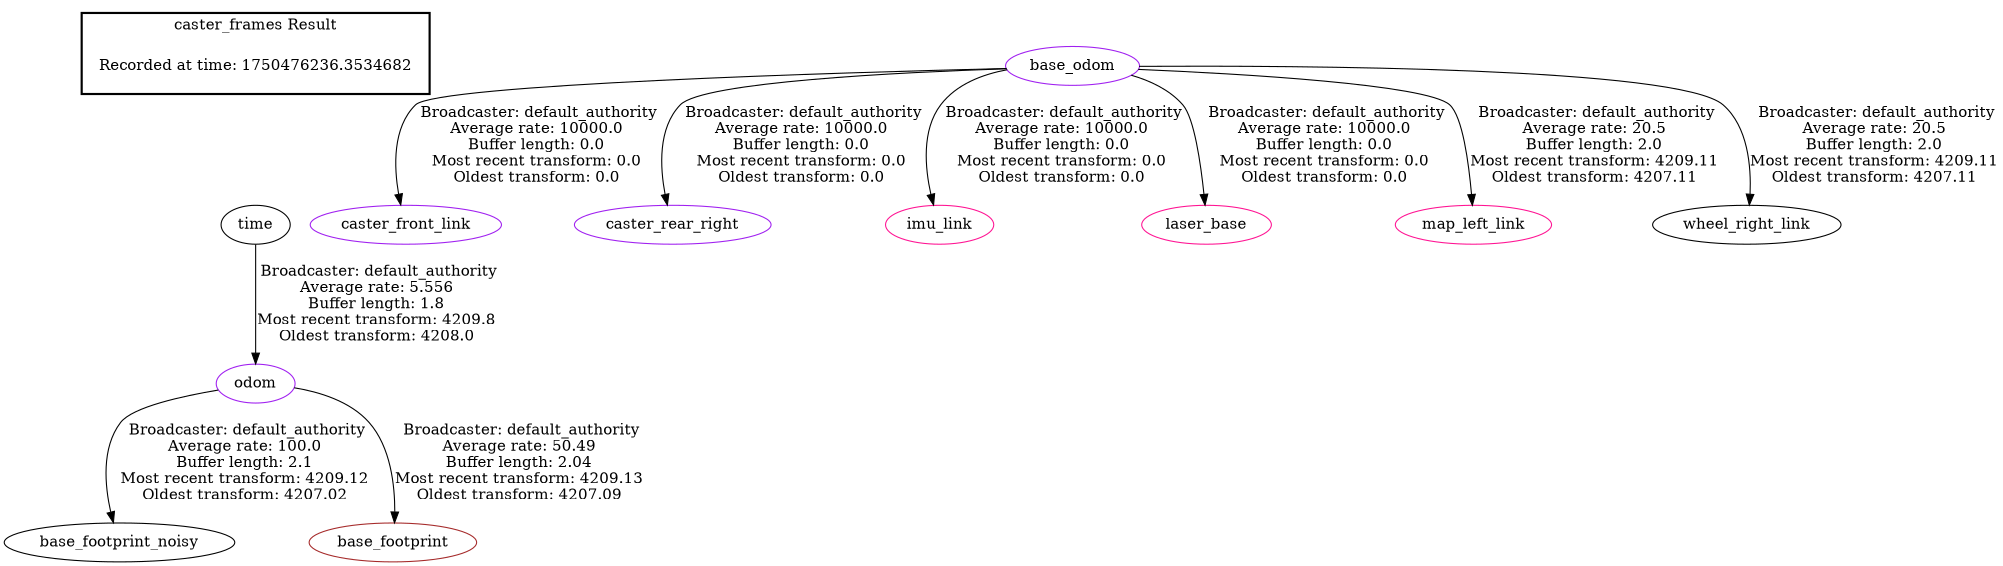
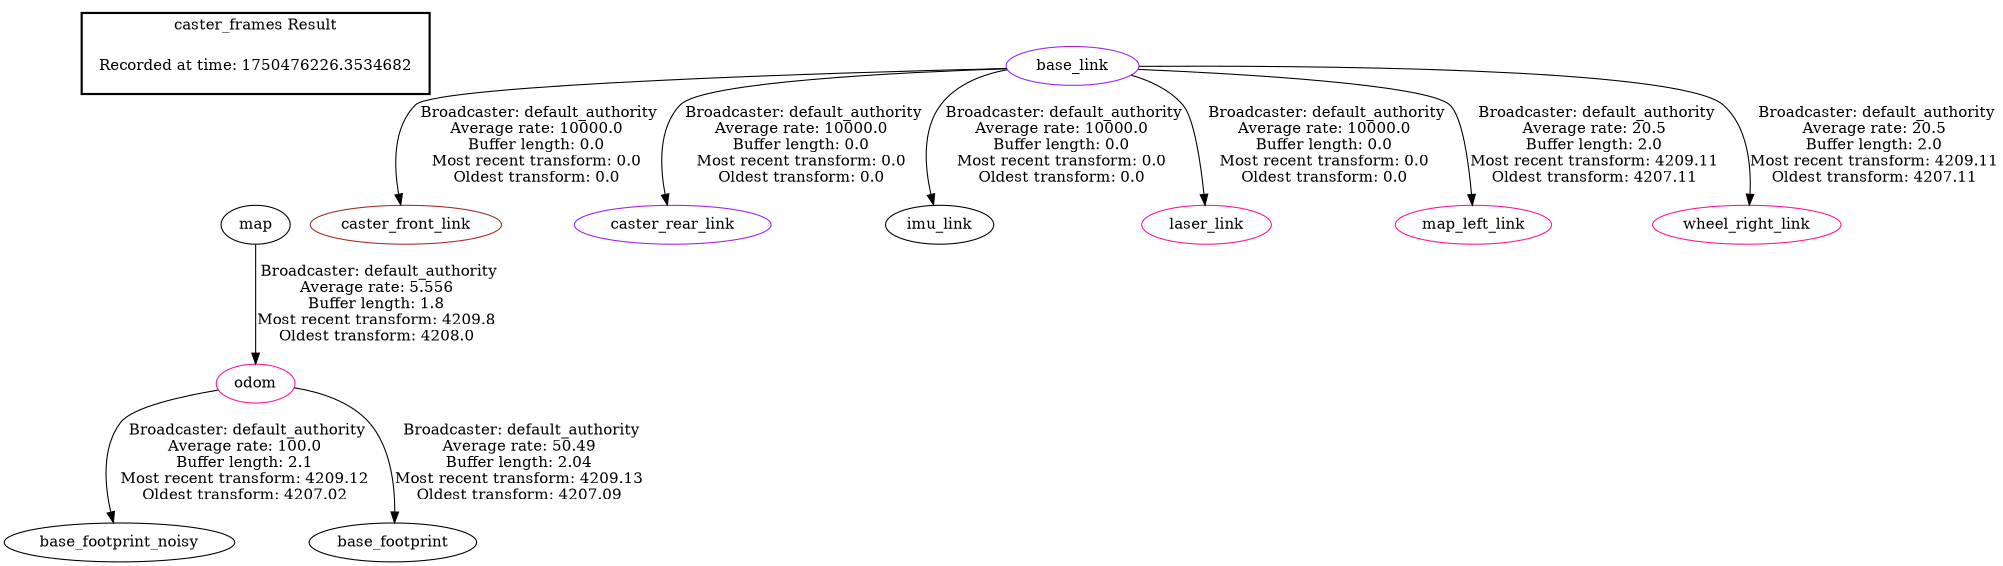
(256, 66) -> (256, 66)
(1073, 66) -> (1073, 66)
(256, 225) -> (256, 225)
(406, 225) -> (406, 225)
(673, 225) -> (673, 225)
(940, 225) -> (940, 225)
(1207, 225) -> (1207, 225)
(1747, 225) -> (1747, 225)
(256, 384) -> (256, 384)
(393, 542) -> (393, 542)
